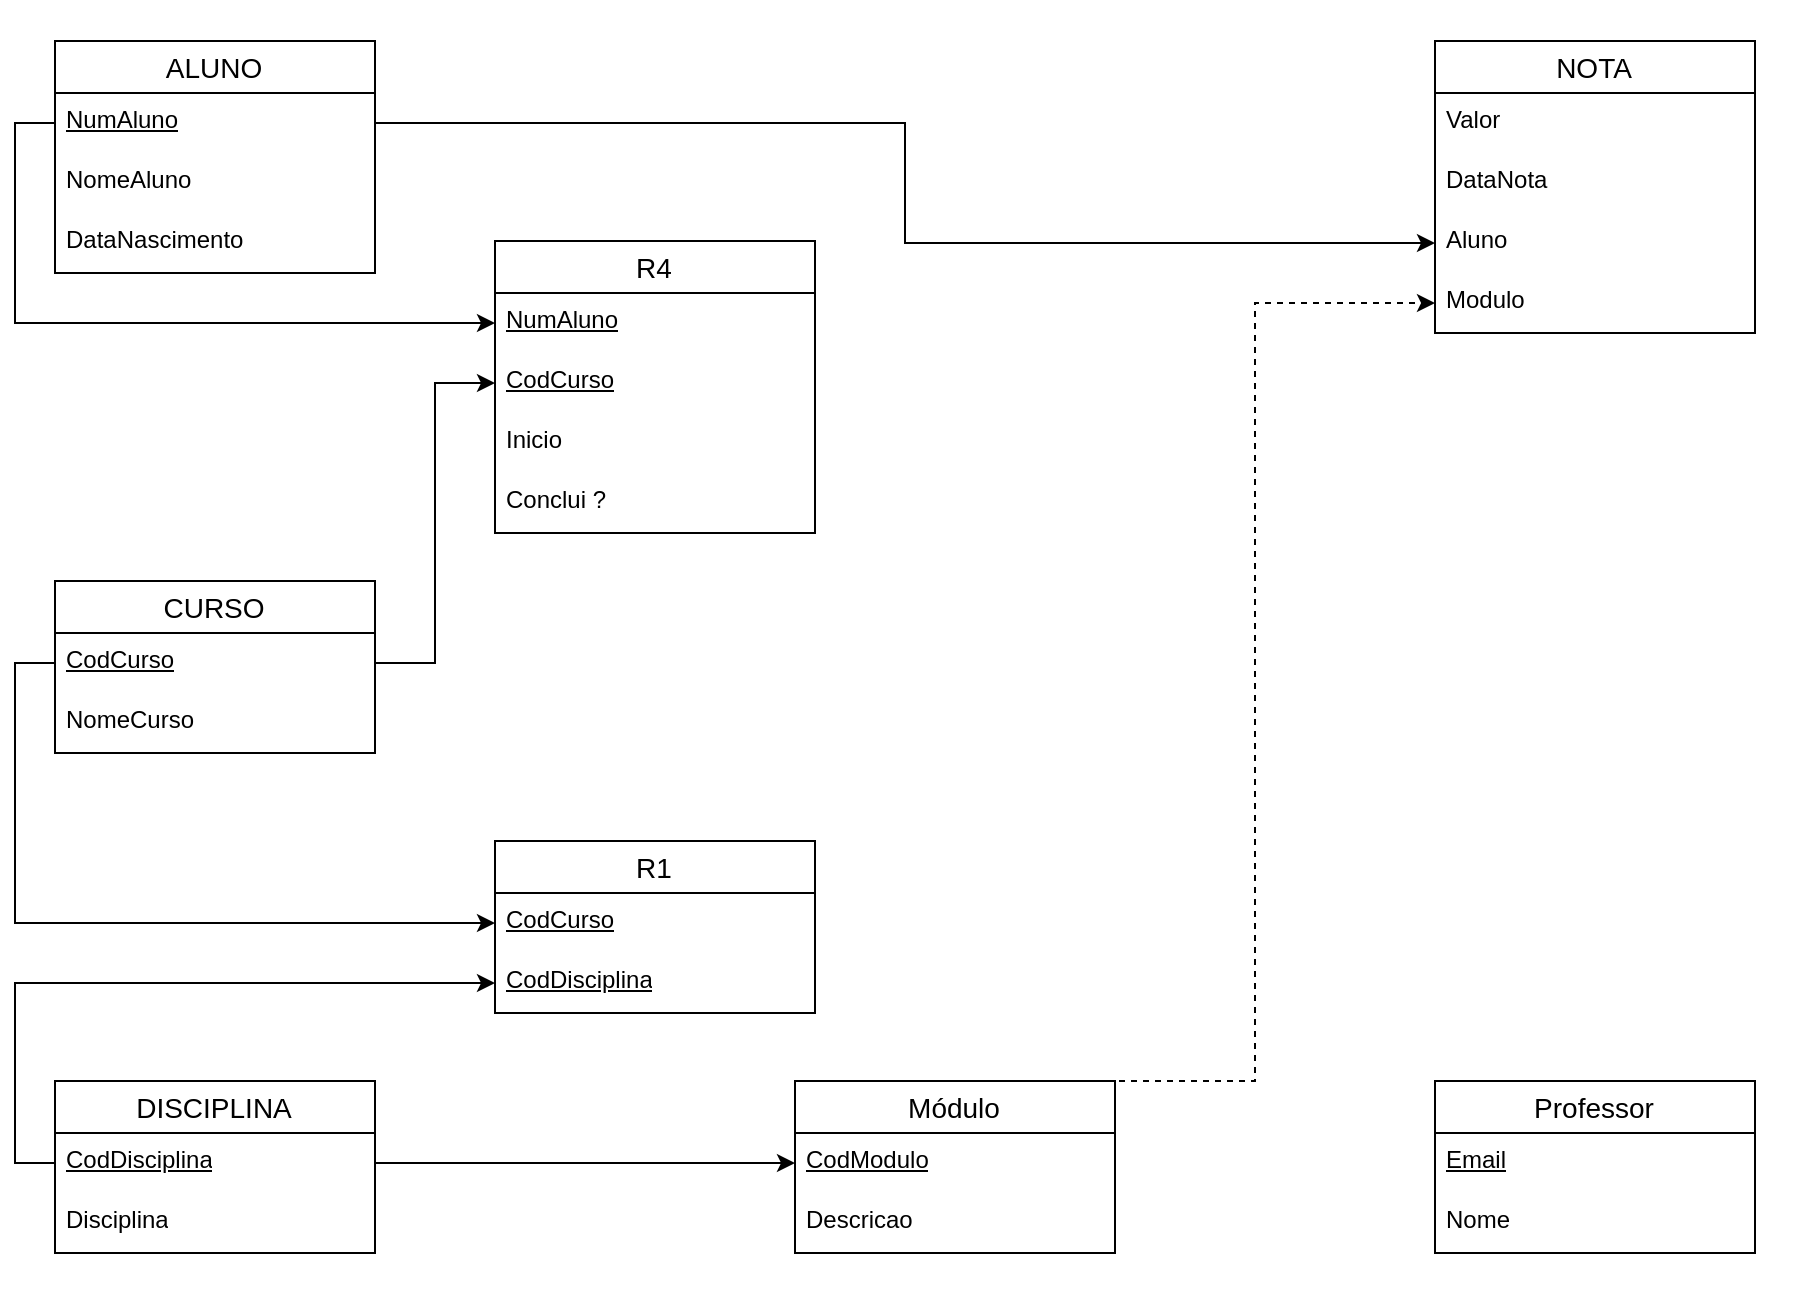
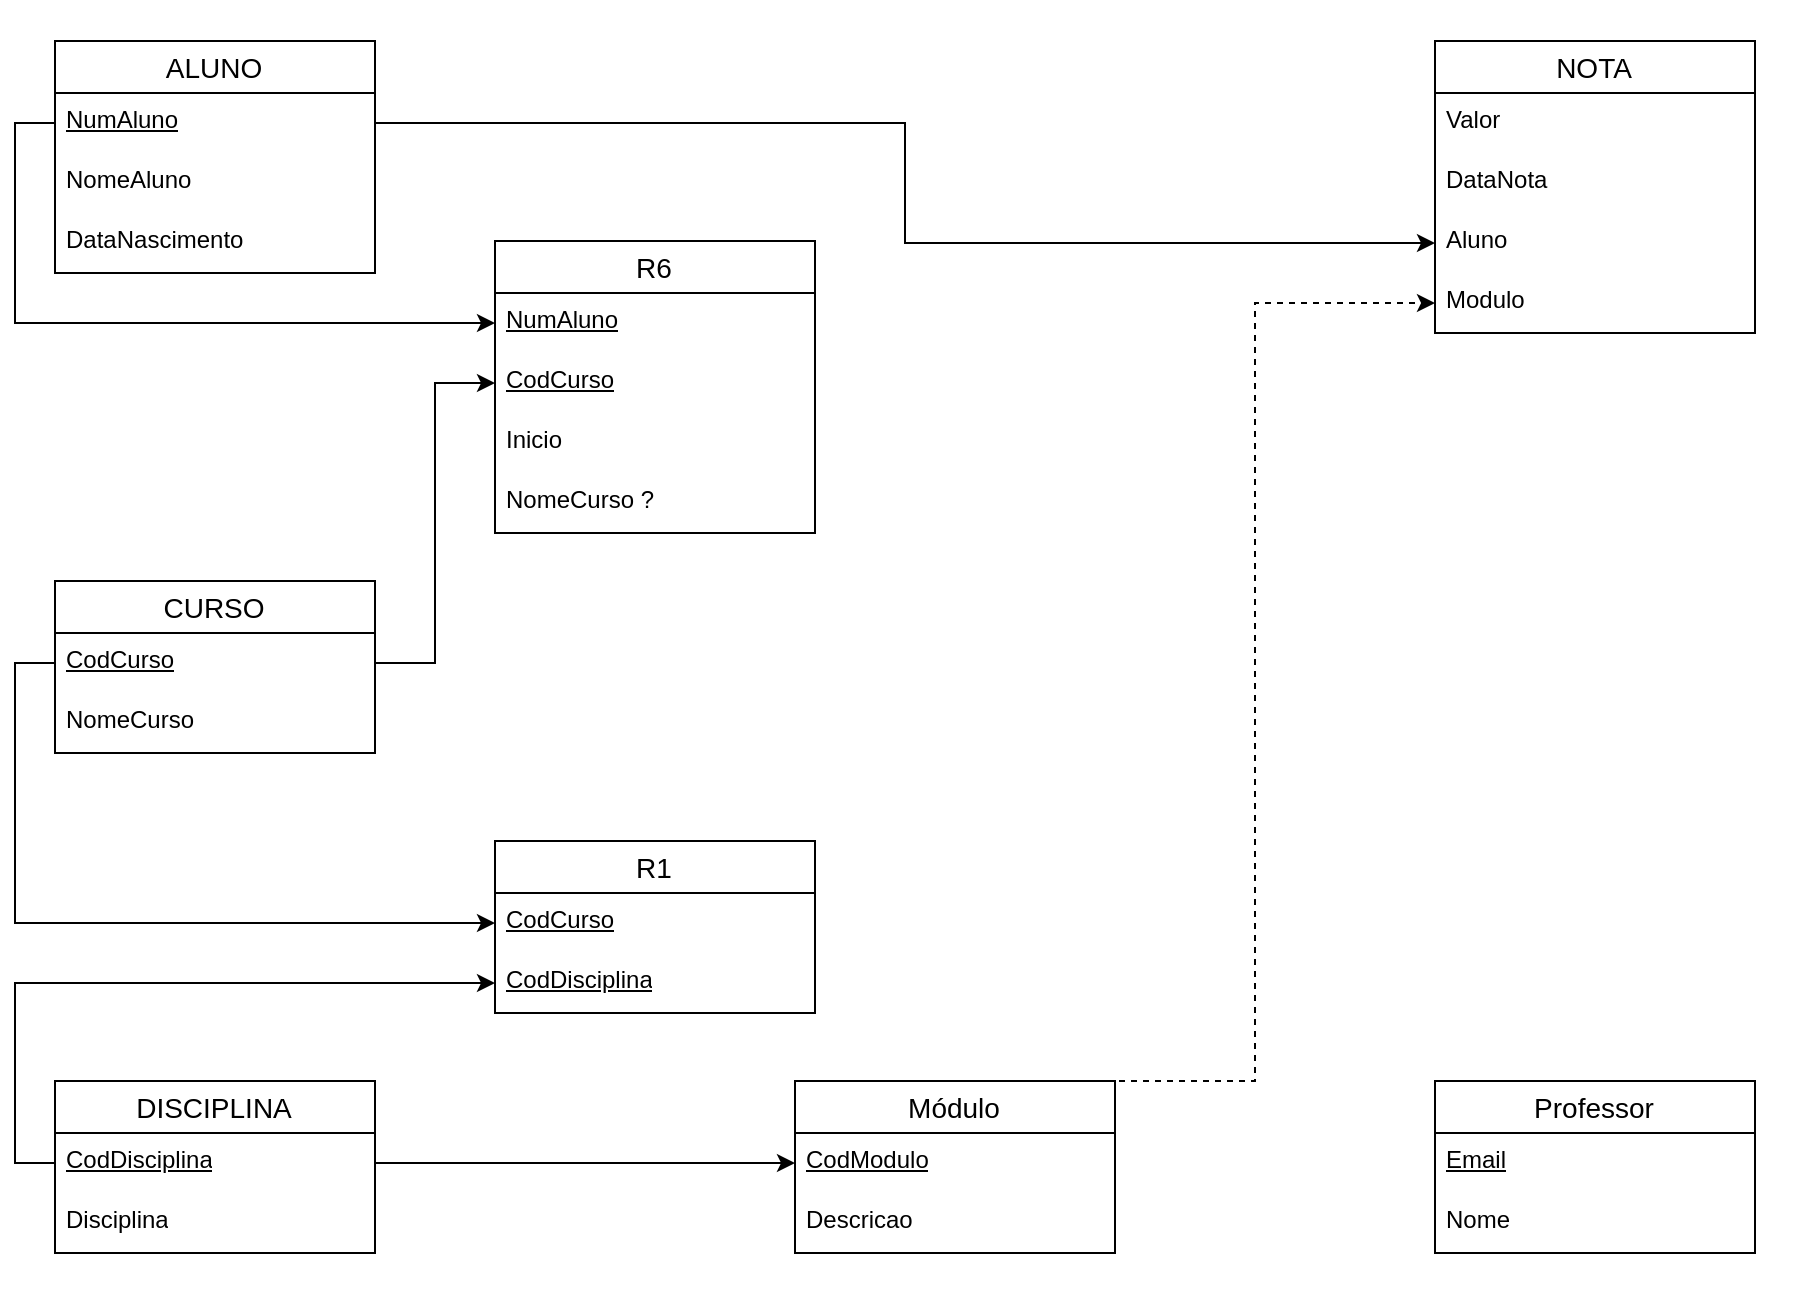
(654, 269) -> (654, 269)
(558, 501) -> (578, 501)
